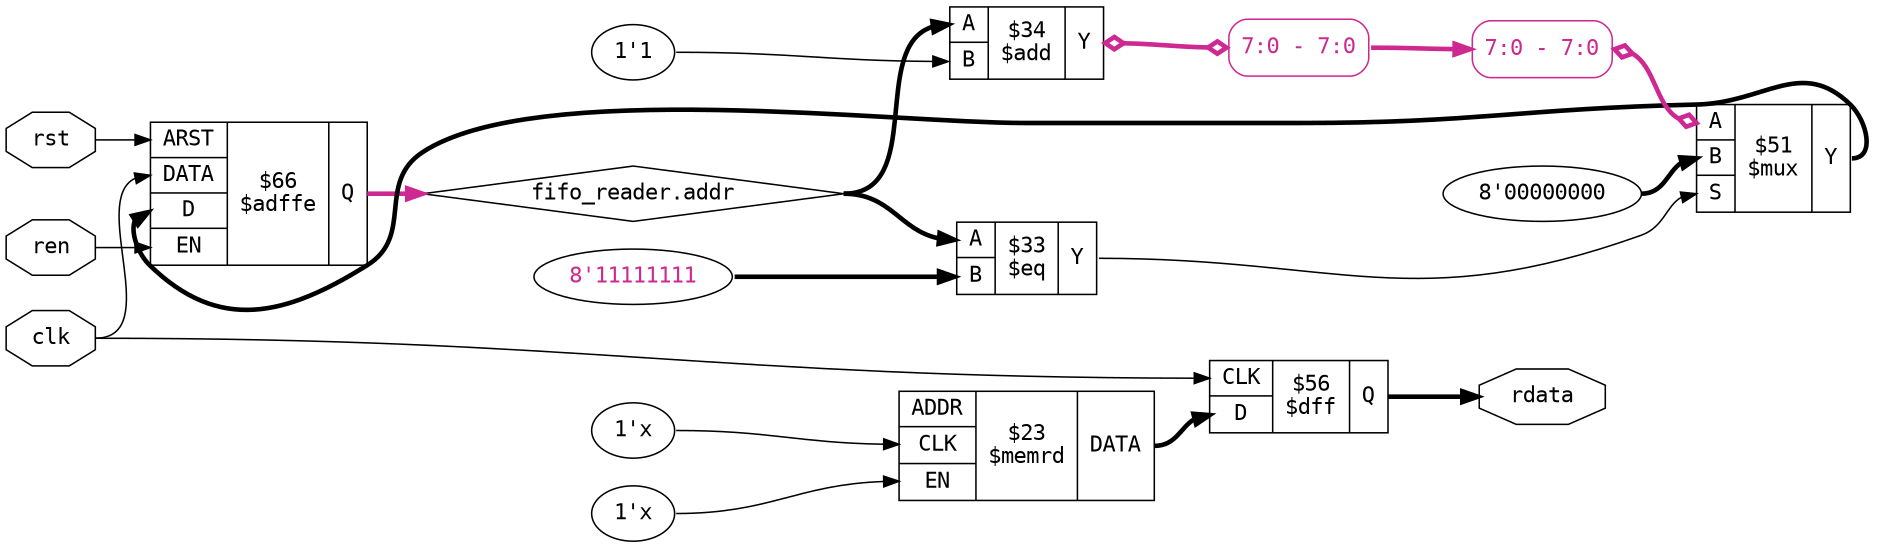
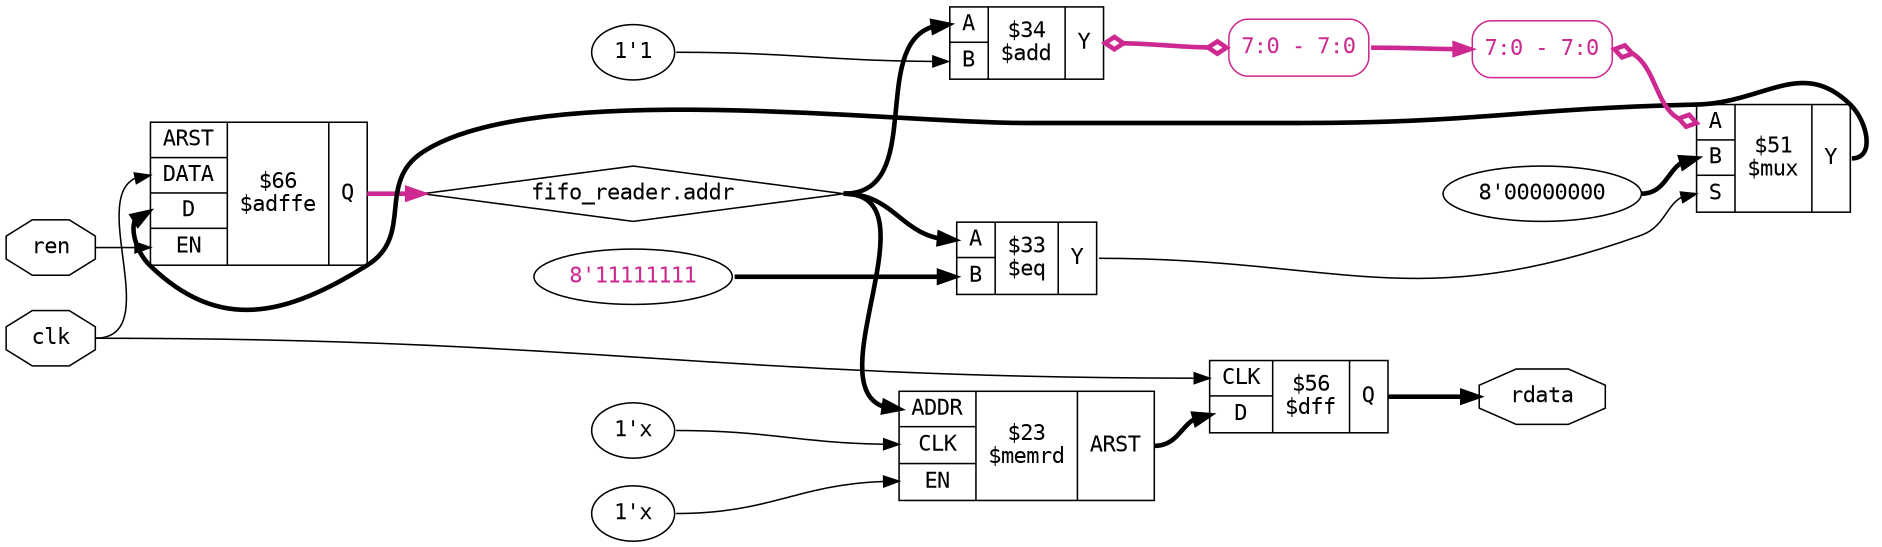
(51, 140) -> none
none -> (873, 294)
(1116, 445) -> (1116, 445)
